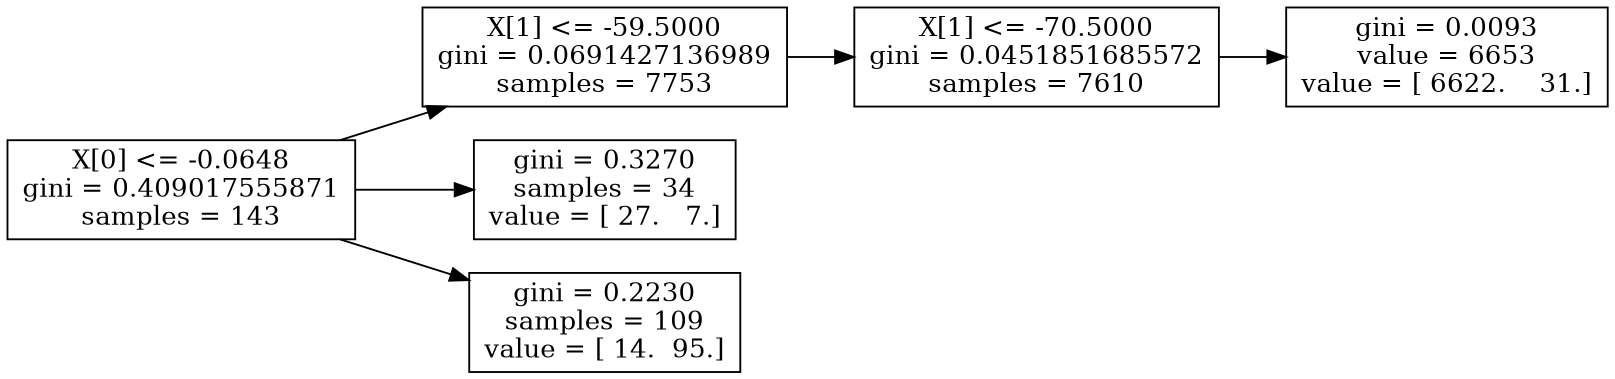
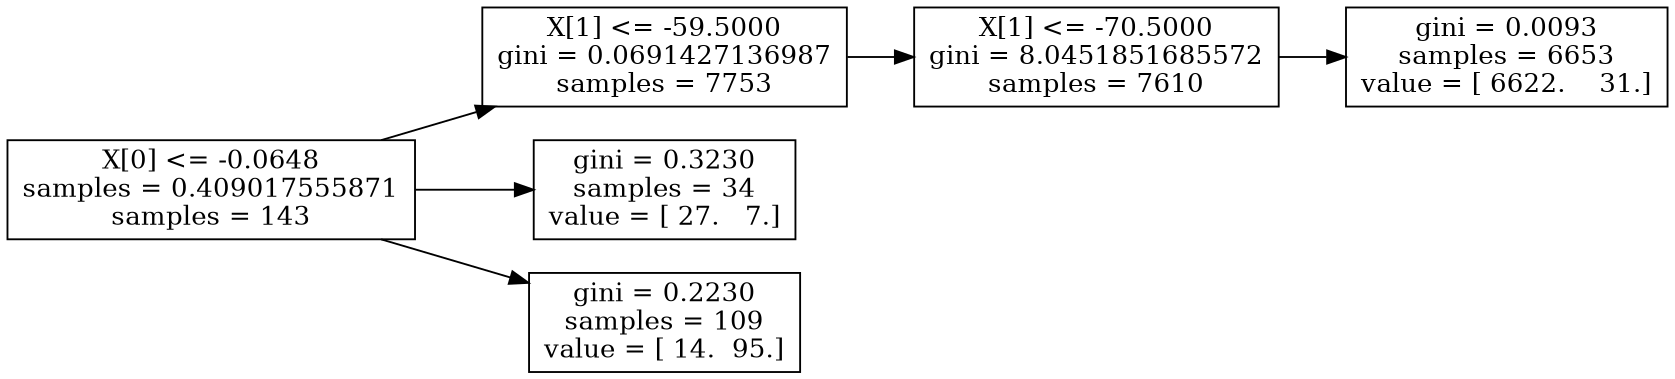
(605, 57) -> (665, 57)
(1037, 57) -> (1096, 57)
(1447, 57) -> (1507, 57)
(181, 190) -> (211, 190)
(605, 190) -> (665, 190)
